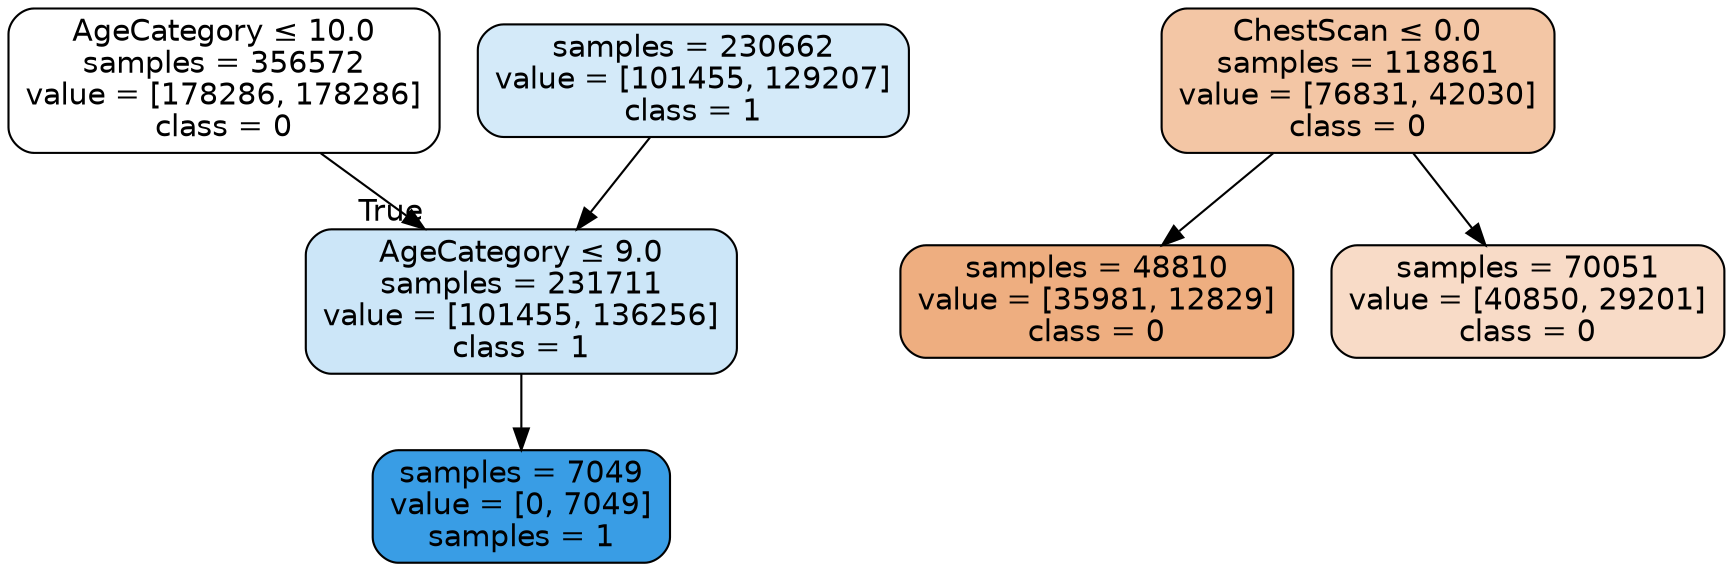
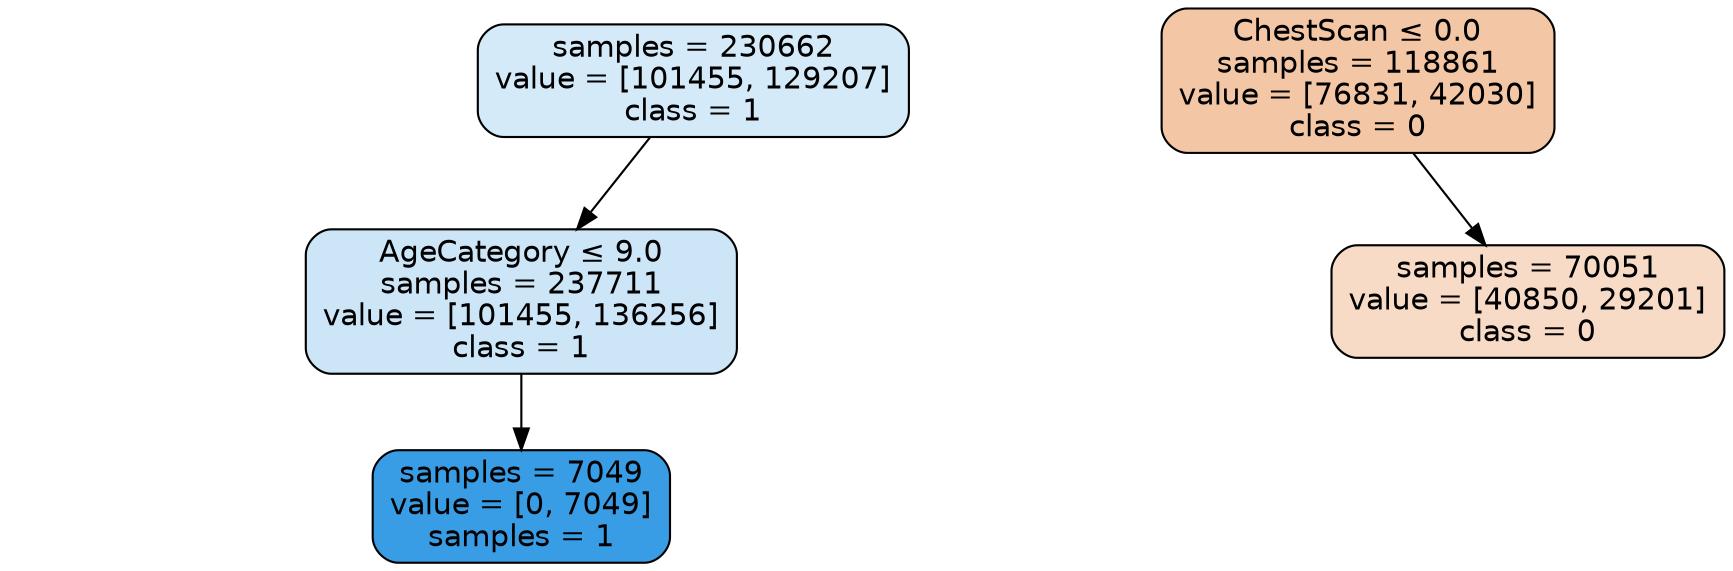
(224, 81) -> none
(521, 285) -> (521, 285)
(1097, 302) -> none
